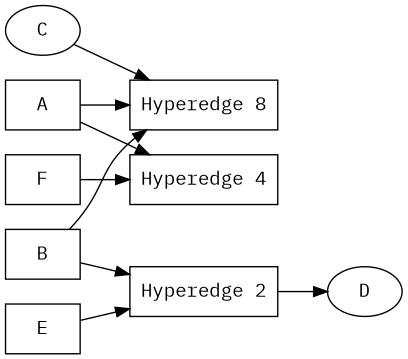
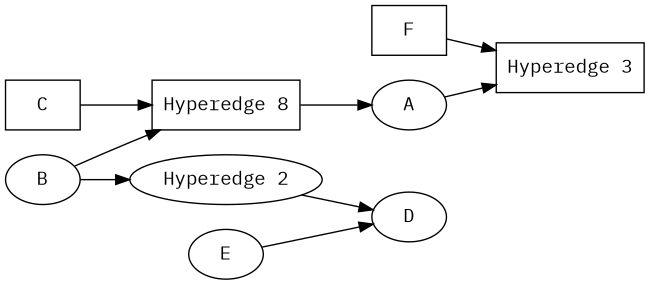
(43, 30) -> (43, 105)
(43, 105) -> (409, 105)
(98, 105) -> (329, 105)
(204, 180) -> (570, 68)
(43, 254) -> (43, 180)
(204, 292) -> (226, 180)
(98, 316) -> (311, 237)
(43, 329) -> (226, 254)
